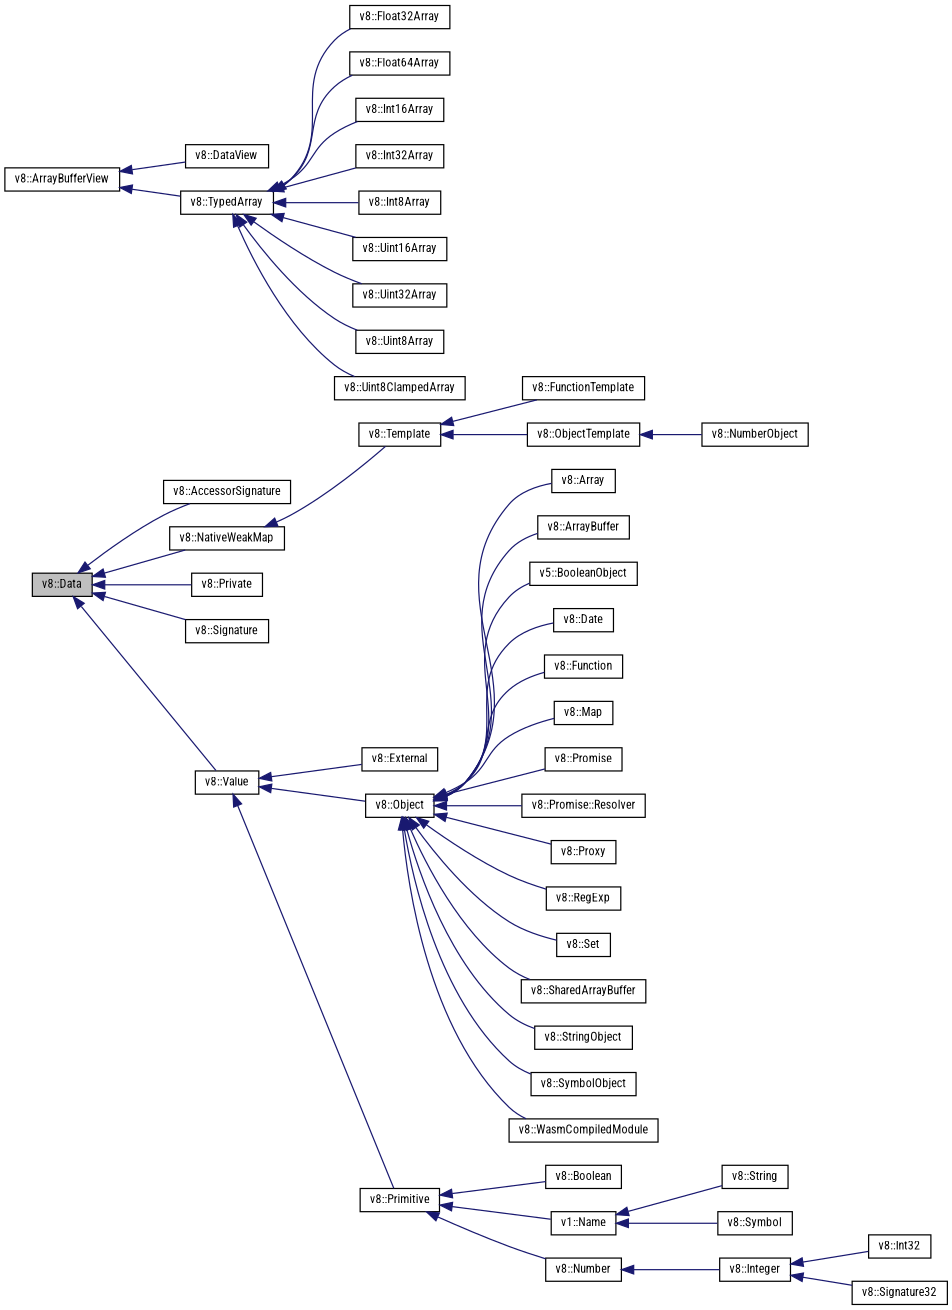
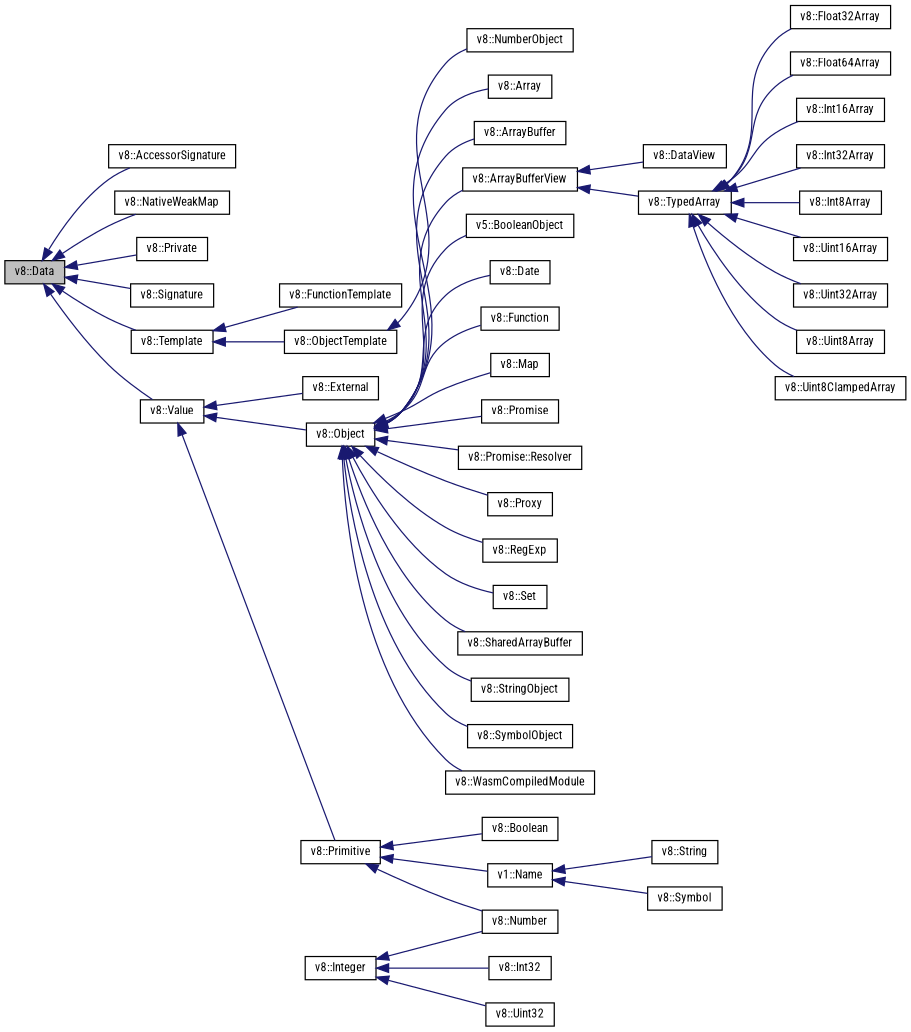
none -> (423, 306)
(333, 488) -> (98, 313)
(677, 1270) -> (435, 944)
(900, 1293) -> (520, 1015)
